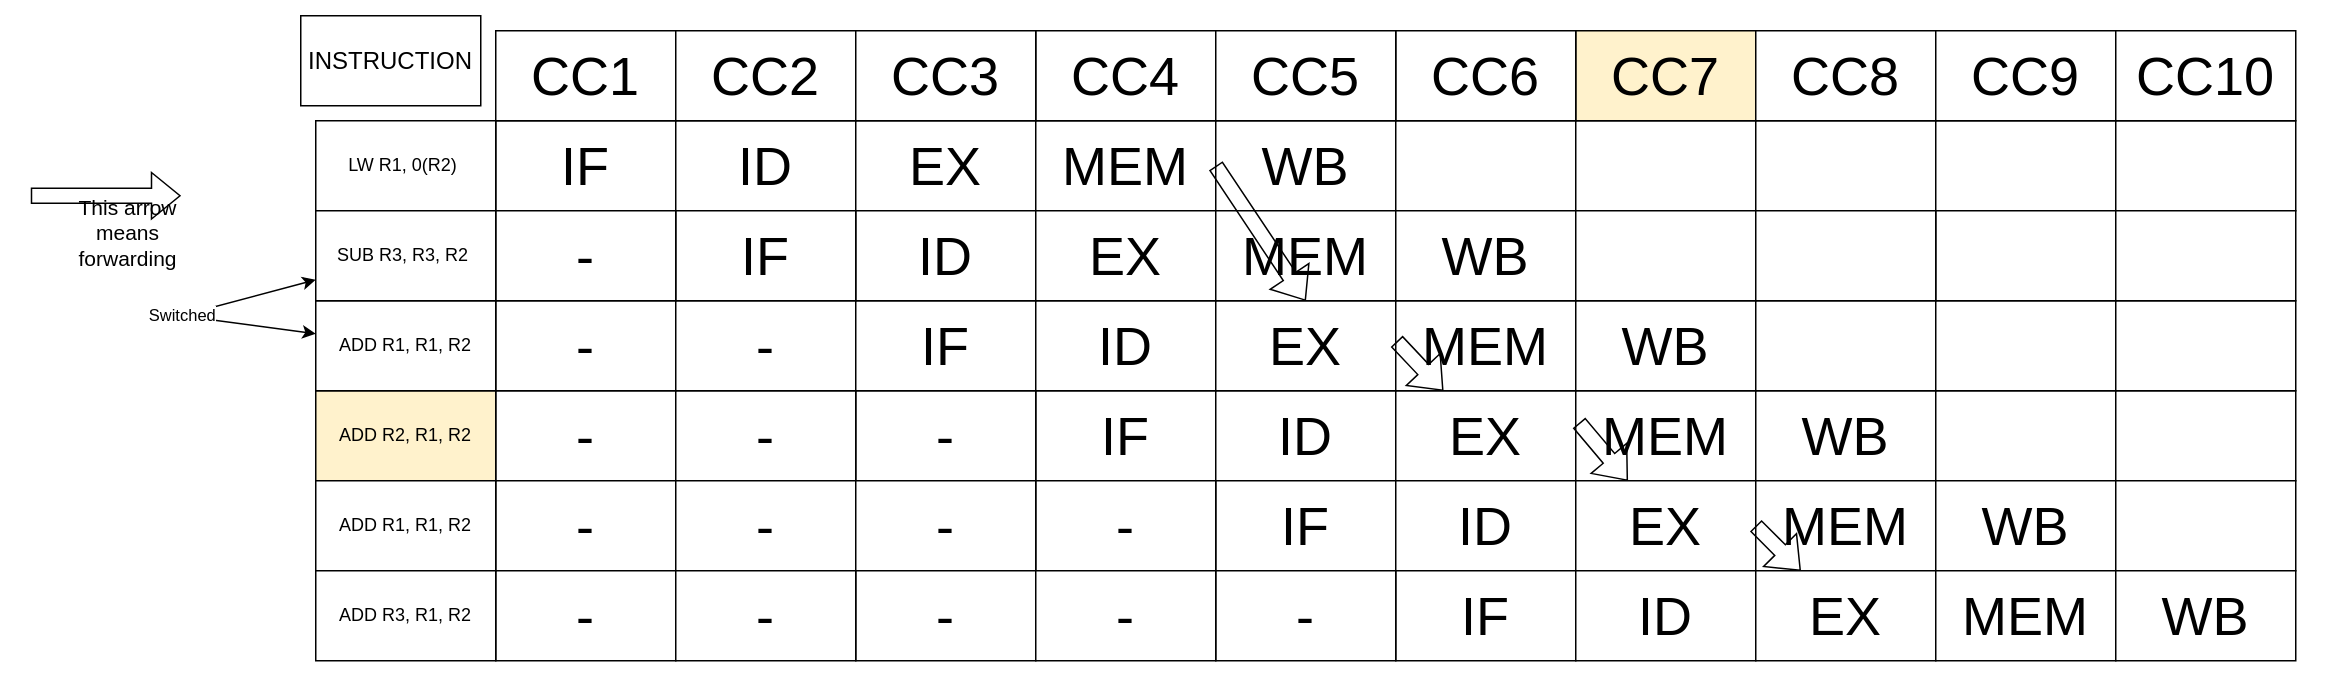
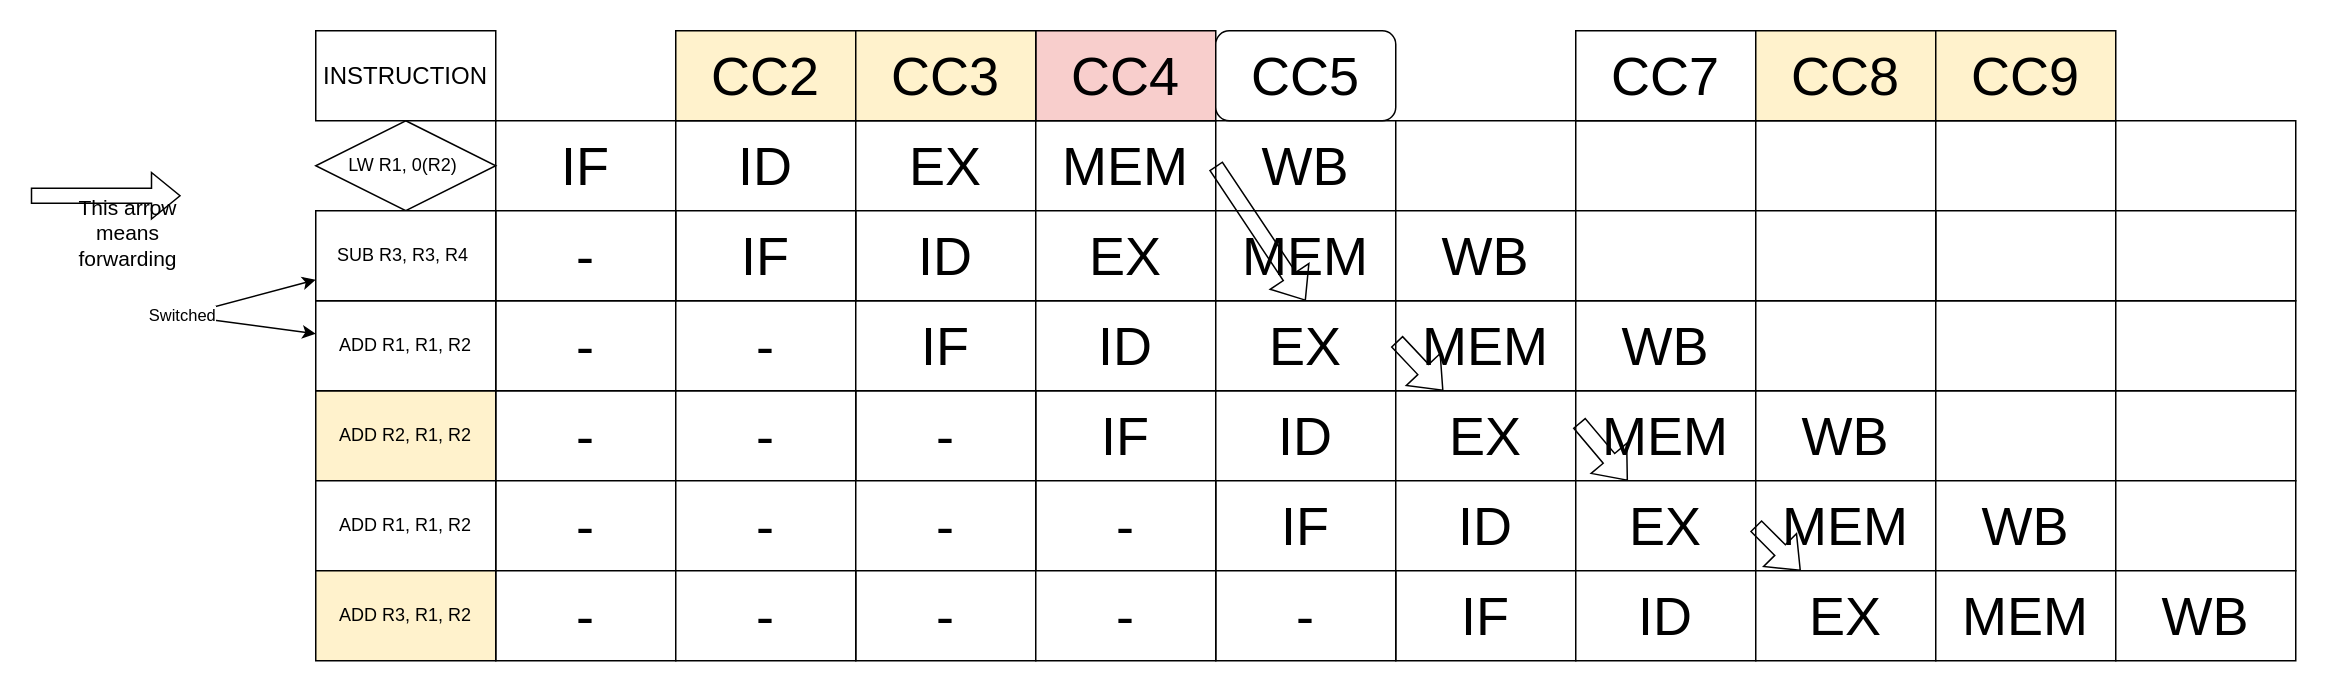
(391, 61) -> (406, 76)
(586, 76) -> none
(766, 76) -> (766, 76)
(946, 76) -> (946, 76)
(1126, 76) -> (1126, 76)
(1306, 76) -> (1306, 76)
(1486, 76) -> none
(1666, 76) -> (1666, 76)
(1846, 76) -> (1846, 76)
(2026, 76) -> (2026, 76)
(2206, 76) -> none
(406, 166) -> (406, 166)
(406, 256) -> (406, 256)
(406, 616) -> (406, 616)
